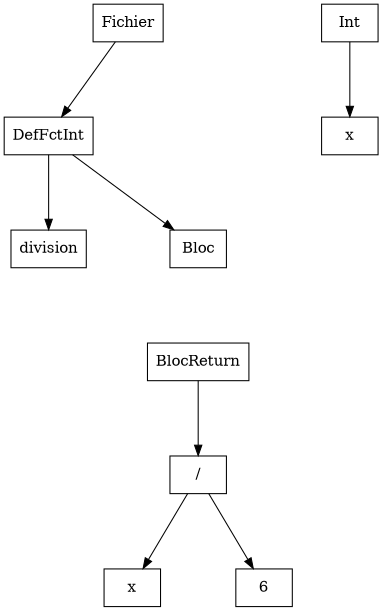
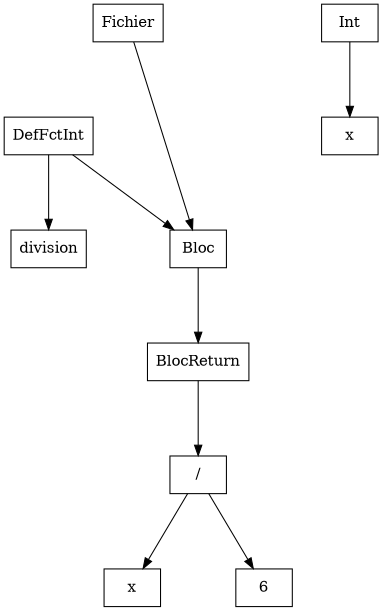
(92, 75) -> (162, 131)
none -> (198, 300)
